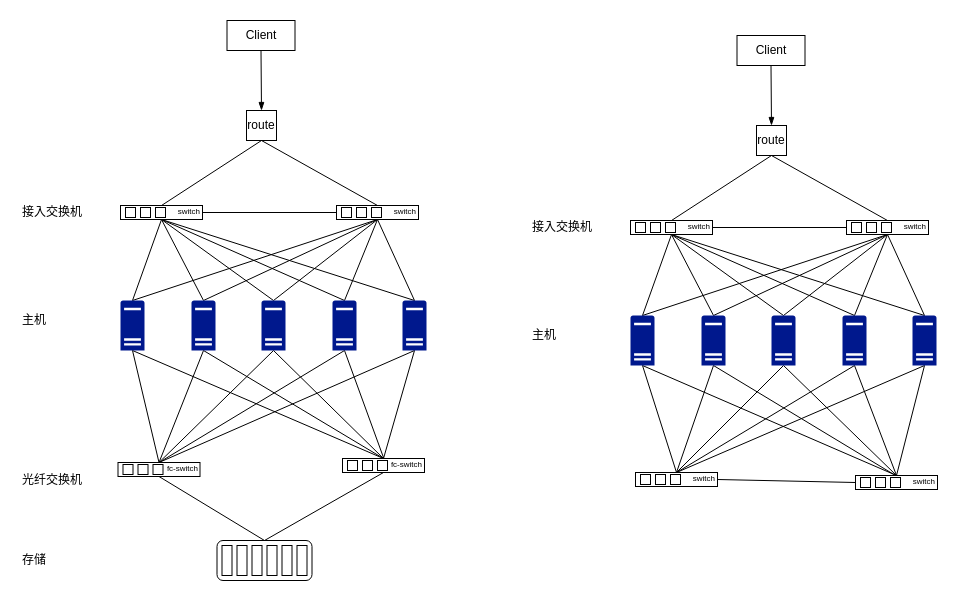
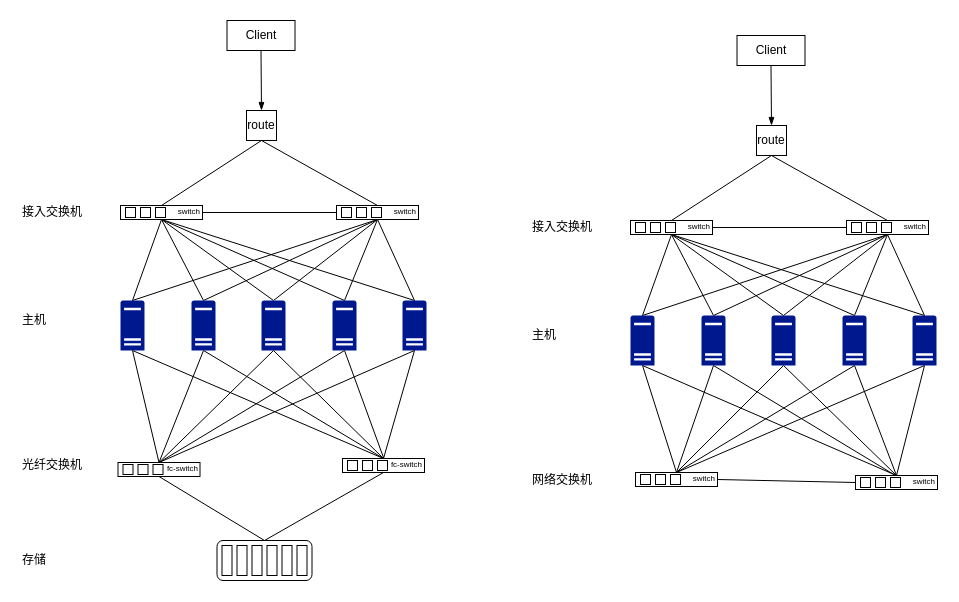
(61, 481) -> (61, 466)
none -> (571, 481)
